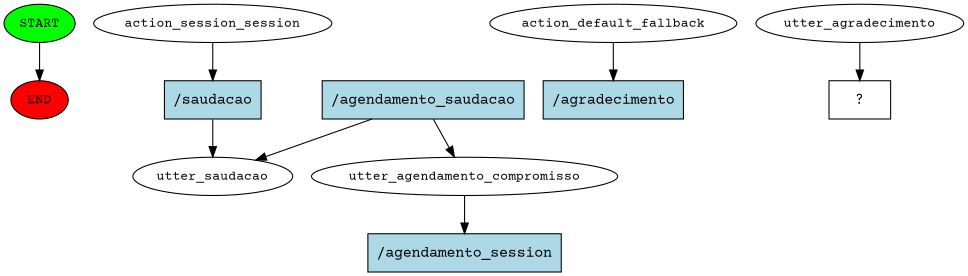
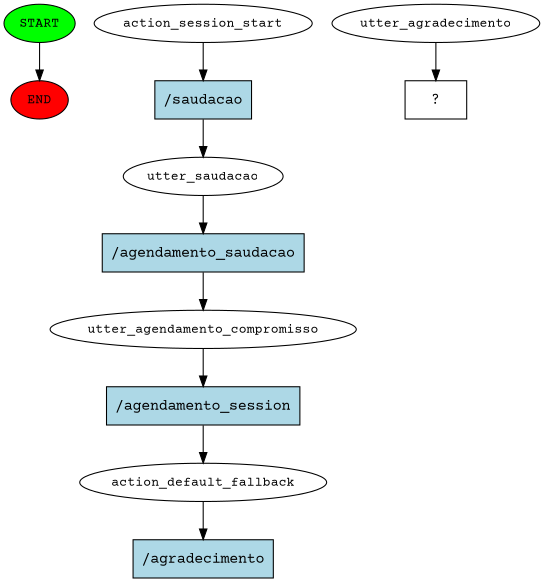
(213, 23) -> (203, 23)
(319, 138) -> (203, 209)
none -> (203, 439)
